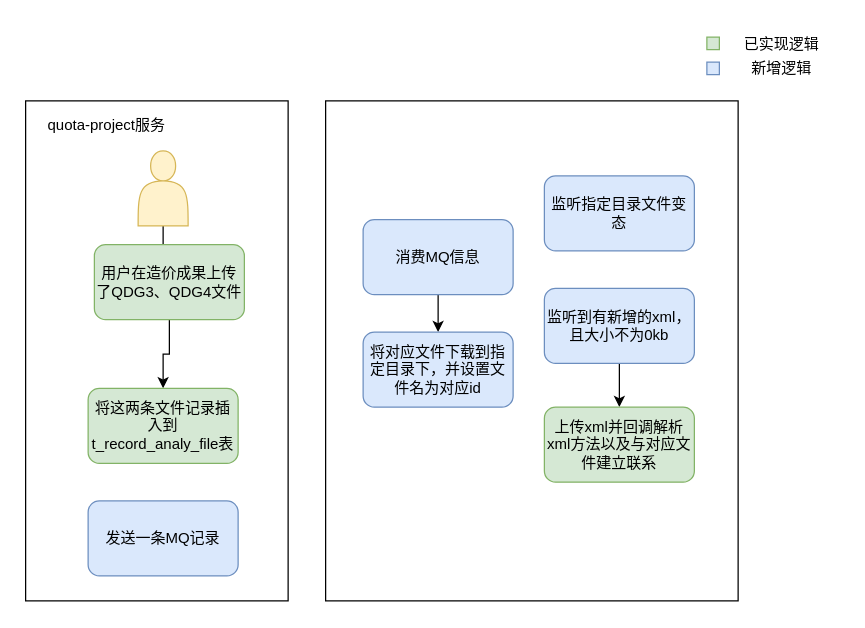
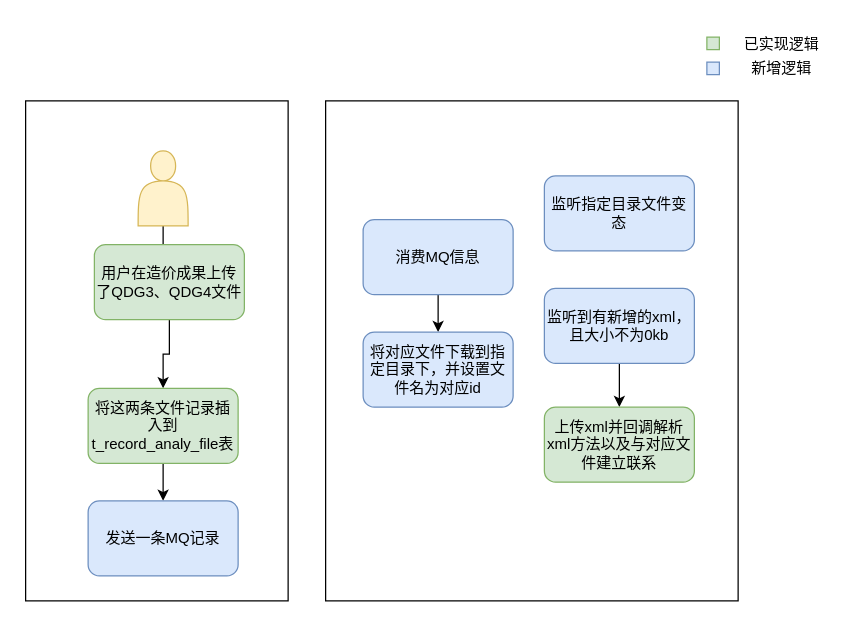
(107, 126) -> none
none -> (163, 486)
